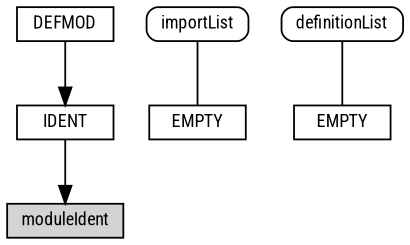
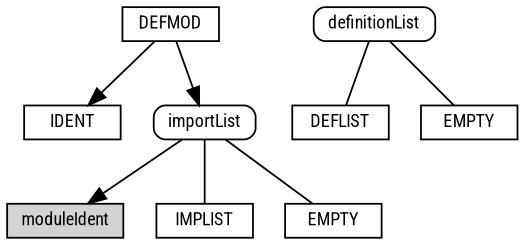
none -> (185, 65)
none -> (341, 122)
(65, 163) -> (143, 166)
none -> (205, 221)
